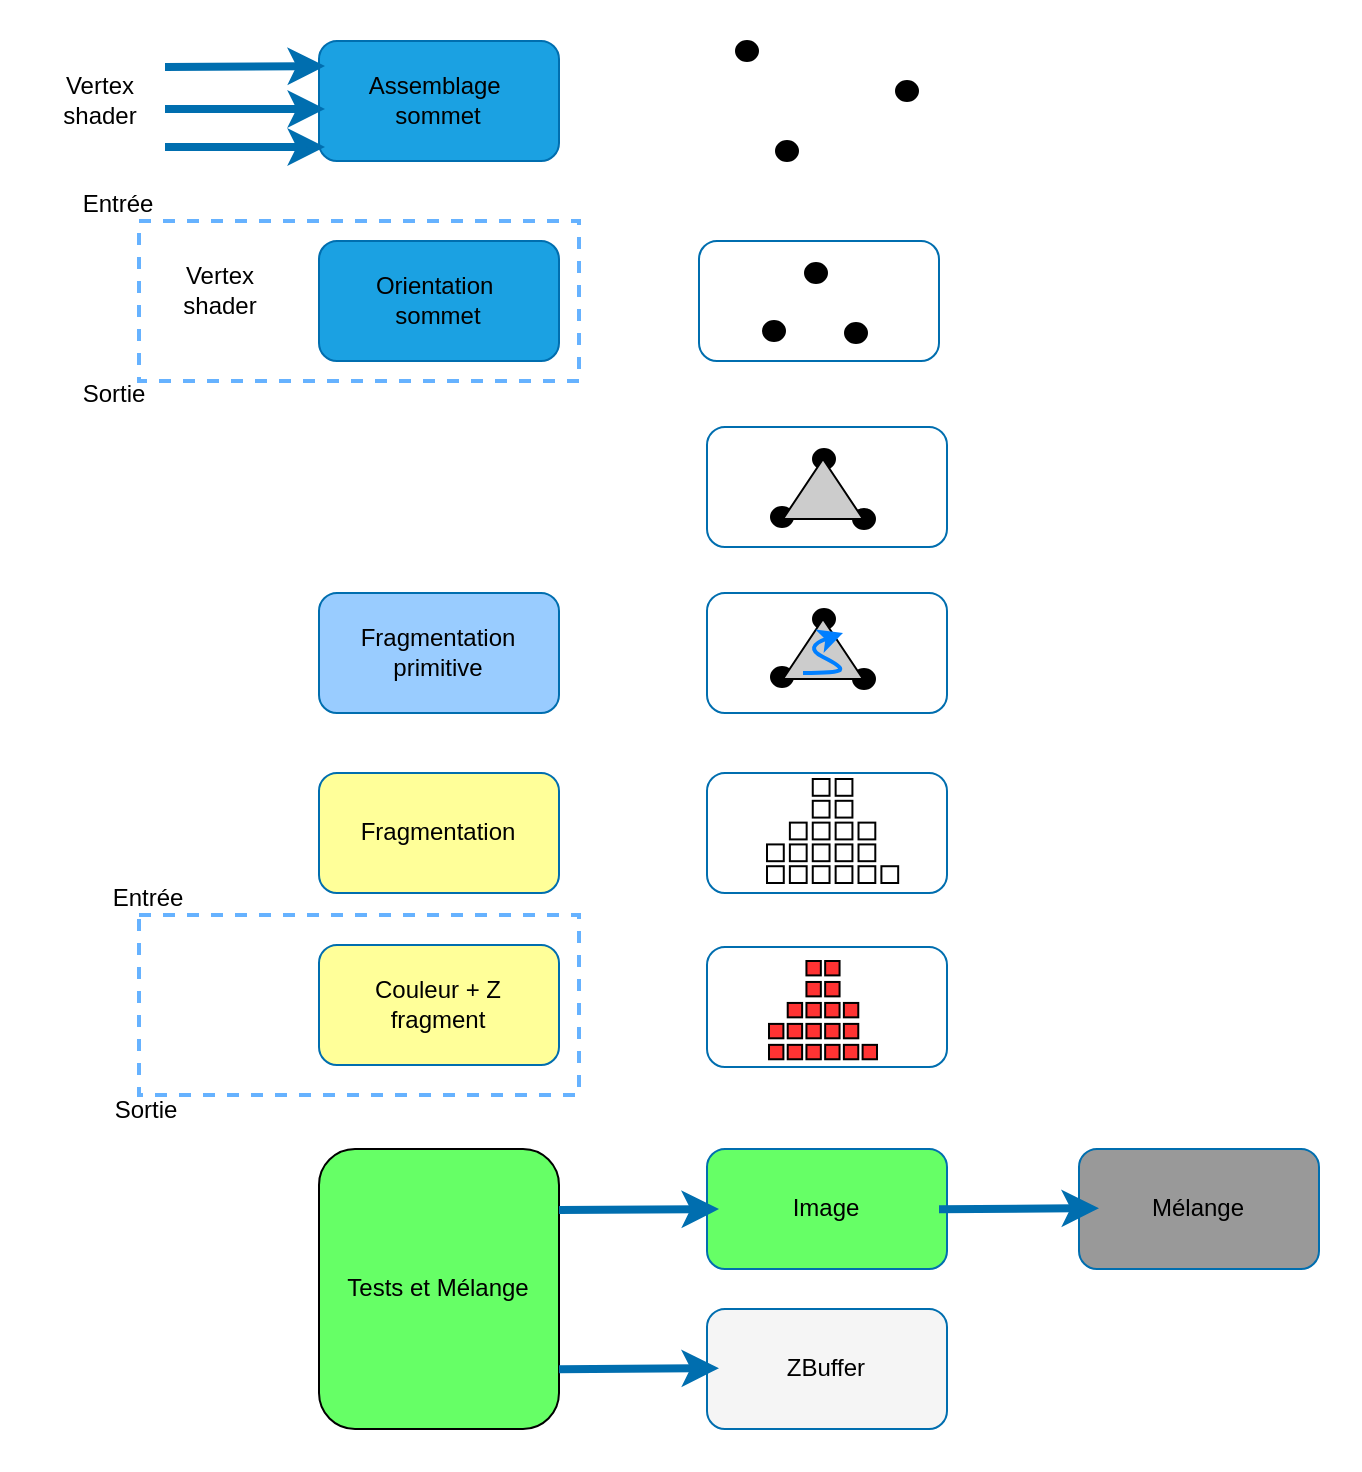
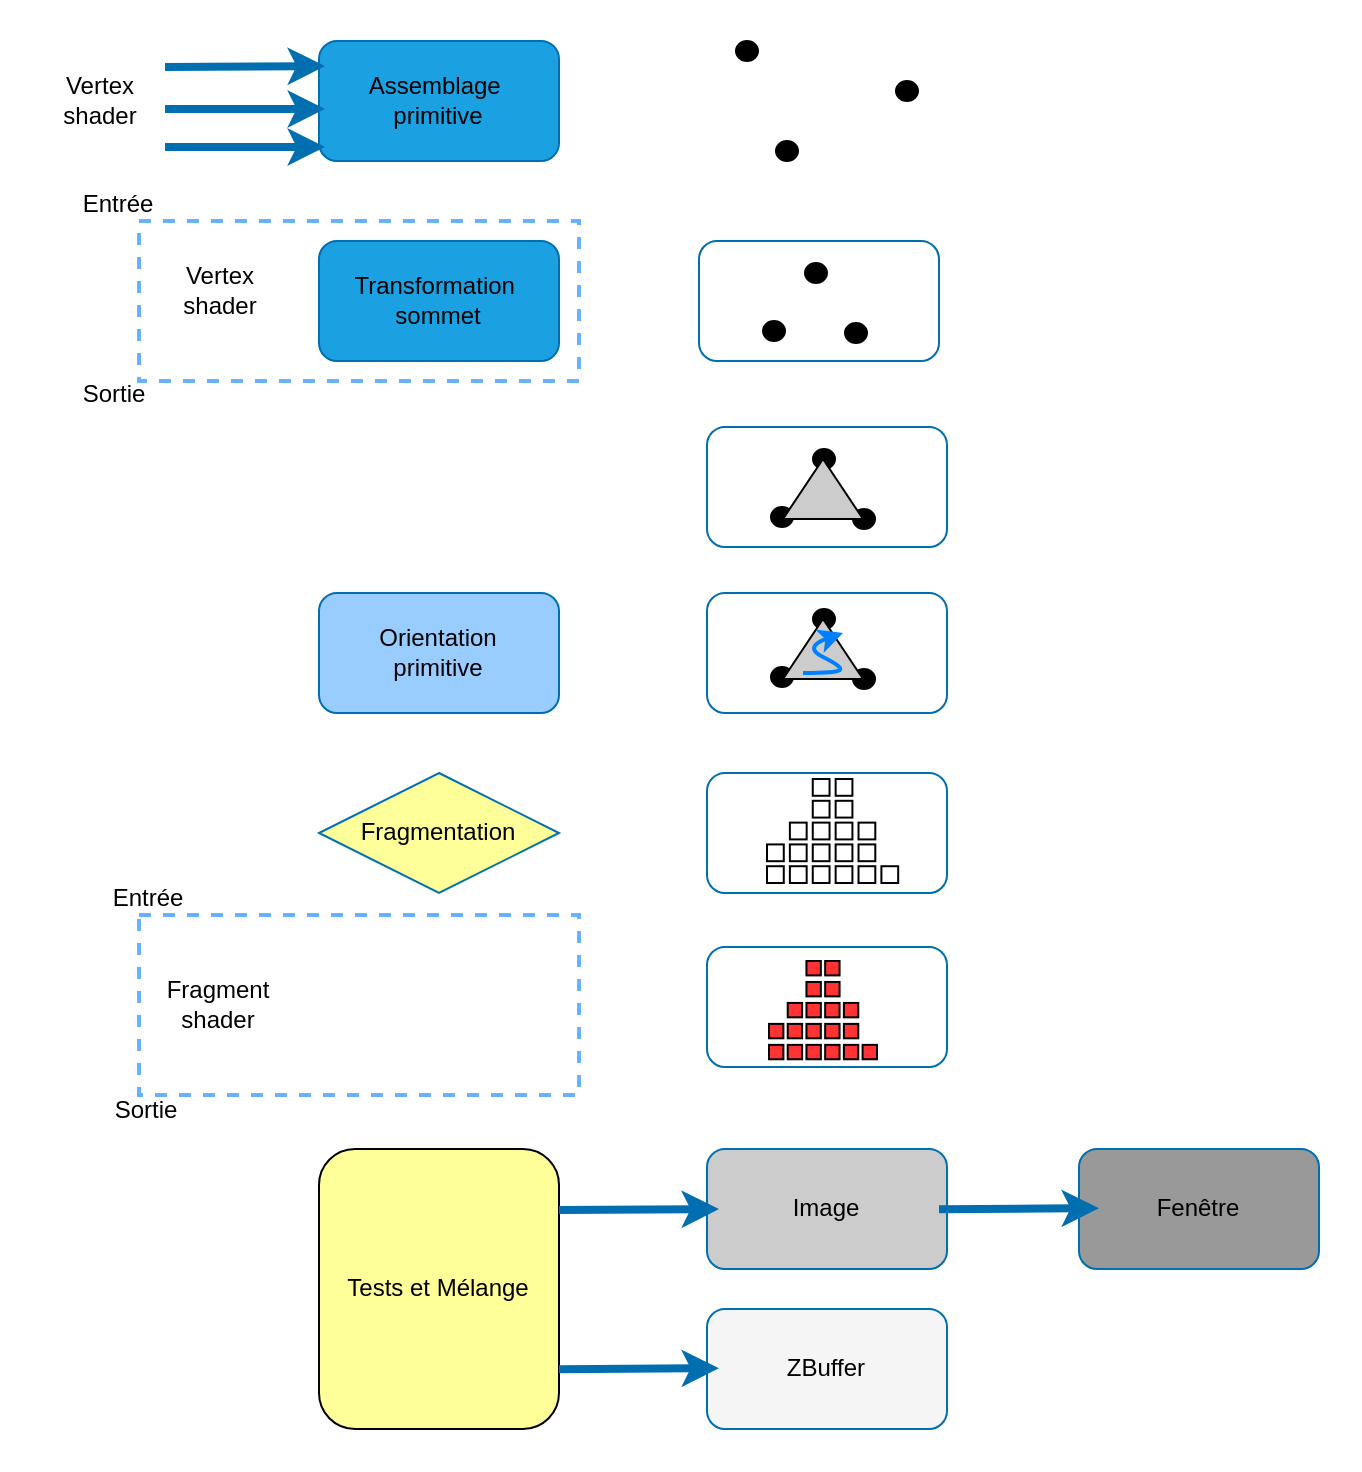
(439, 101) -> (439, 101)
(439, 301) -> (439, 301)
(439, 653) -> (439, 653)
(439, 833) -> (439, 833)
none -> (219, 1005)
(439, 1005) -> none
(827, 1209) -> (827, 1209)
(1199, 1209) -> (1199, 1209)
(439, 1289) -> (439, 1289)
